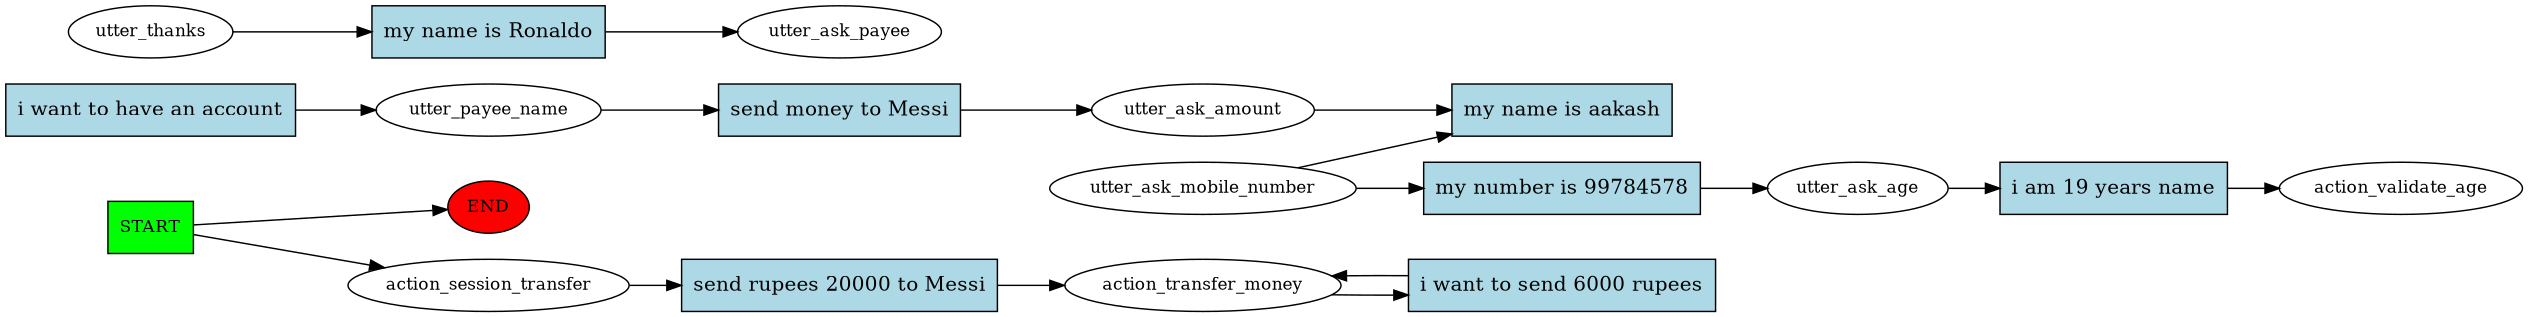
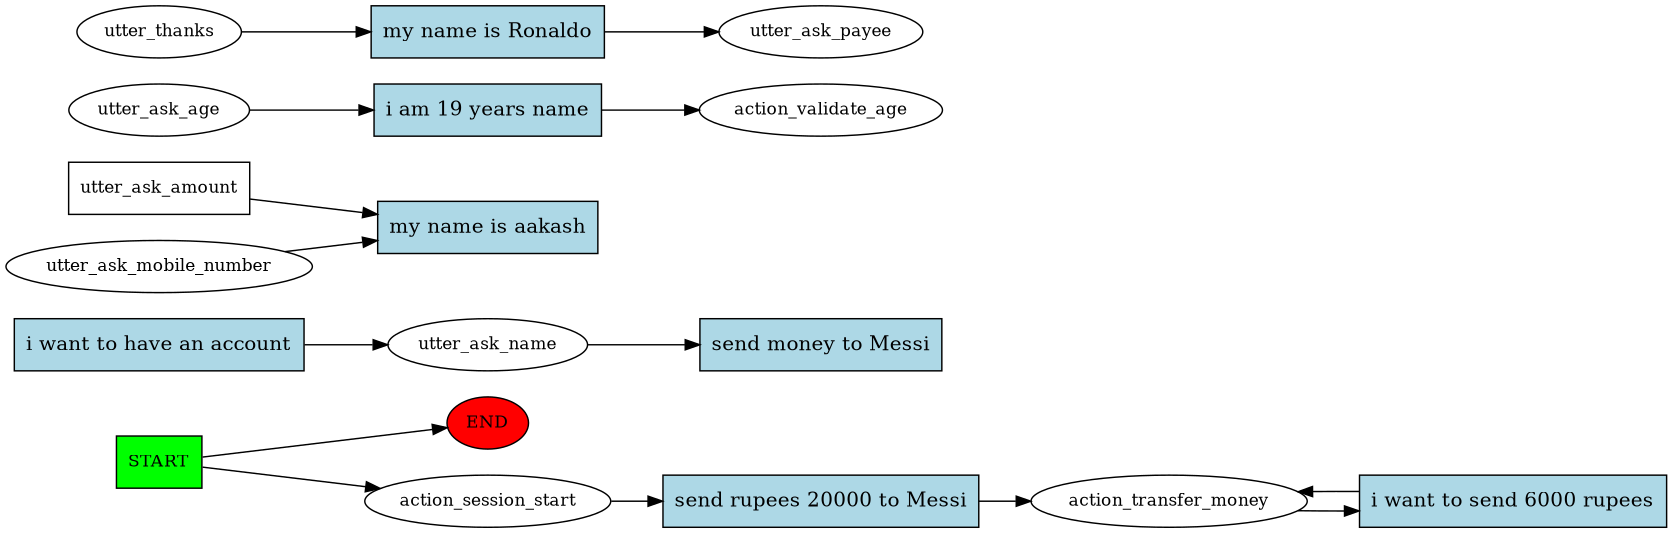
(489, 110) -> (488, 345)
(1019, 110) -> none
(1203, 110) -> (159, 188)
(1562, 188) -> none
(489, 285) -> (488, 501)
